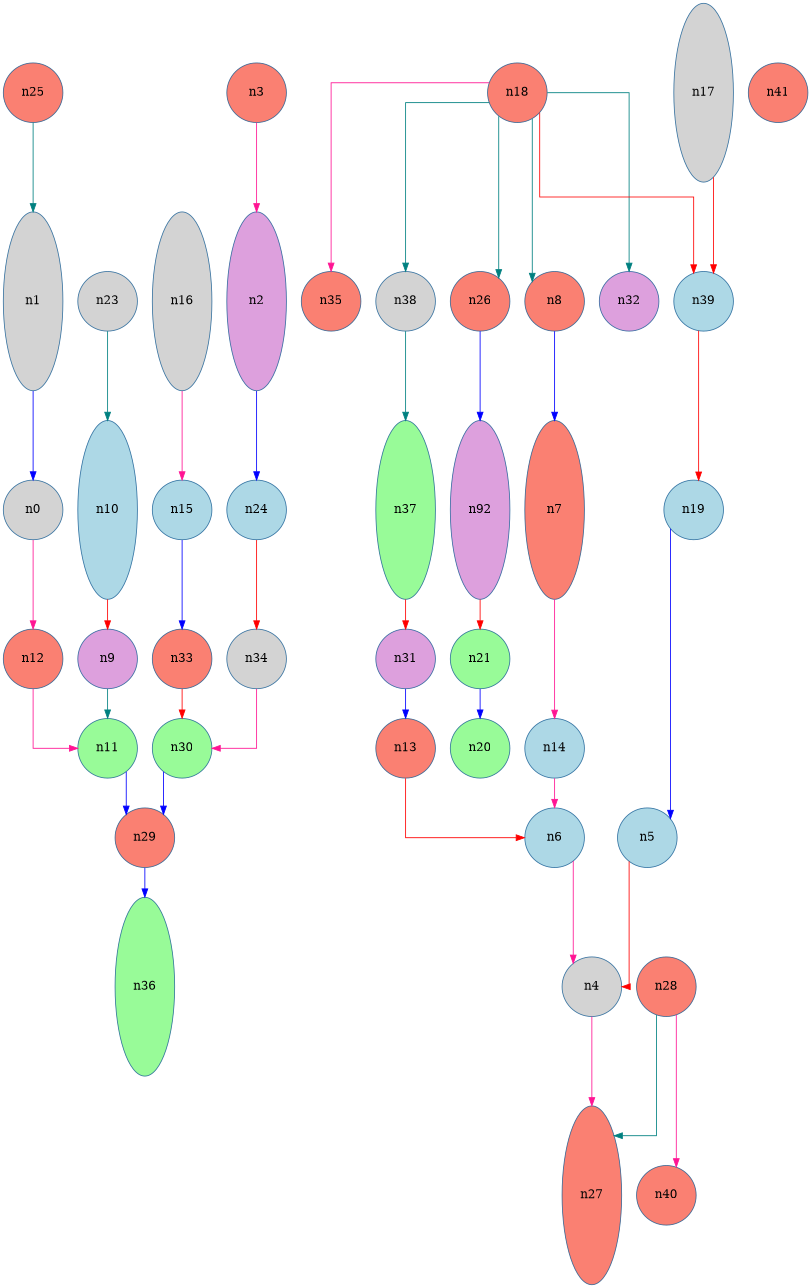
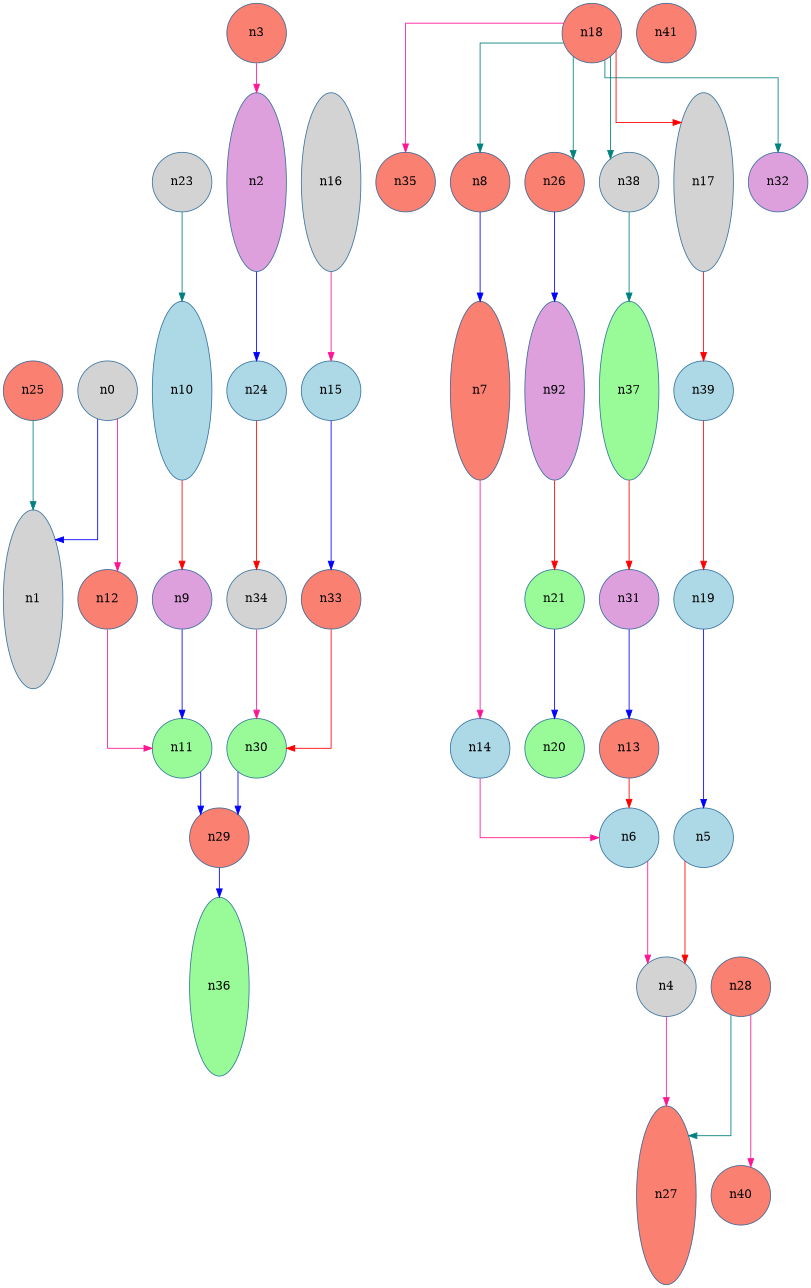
(608, 197) -> (616, 115)
(33, 431) -> (98, 496)
(108, 699) -> (182, 670)
